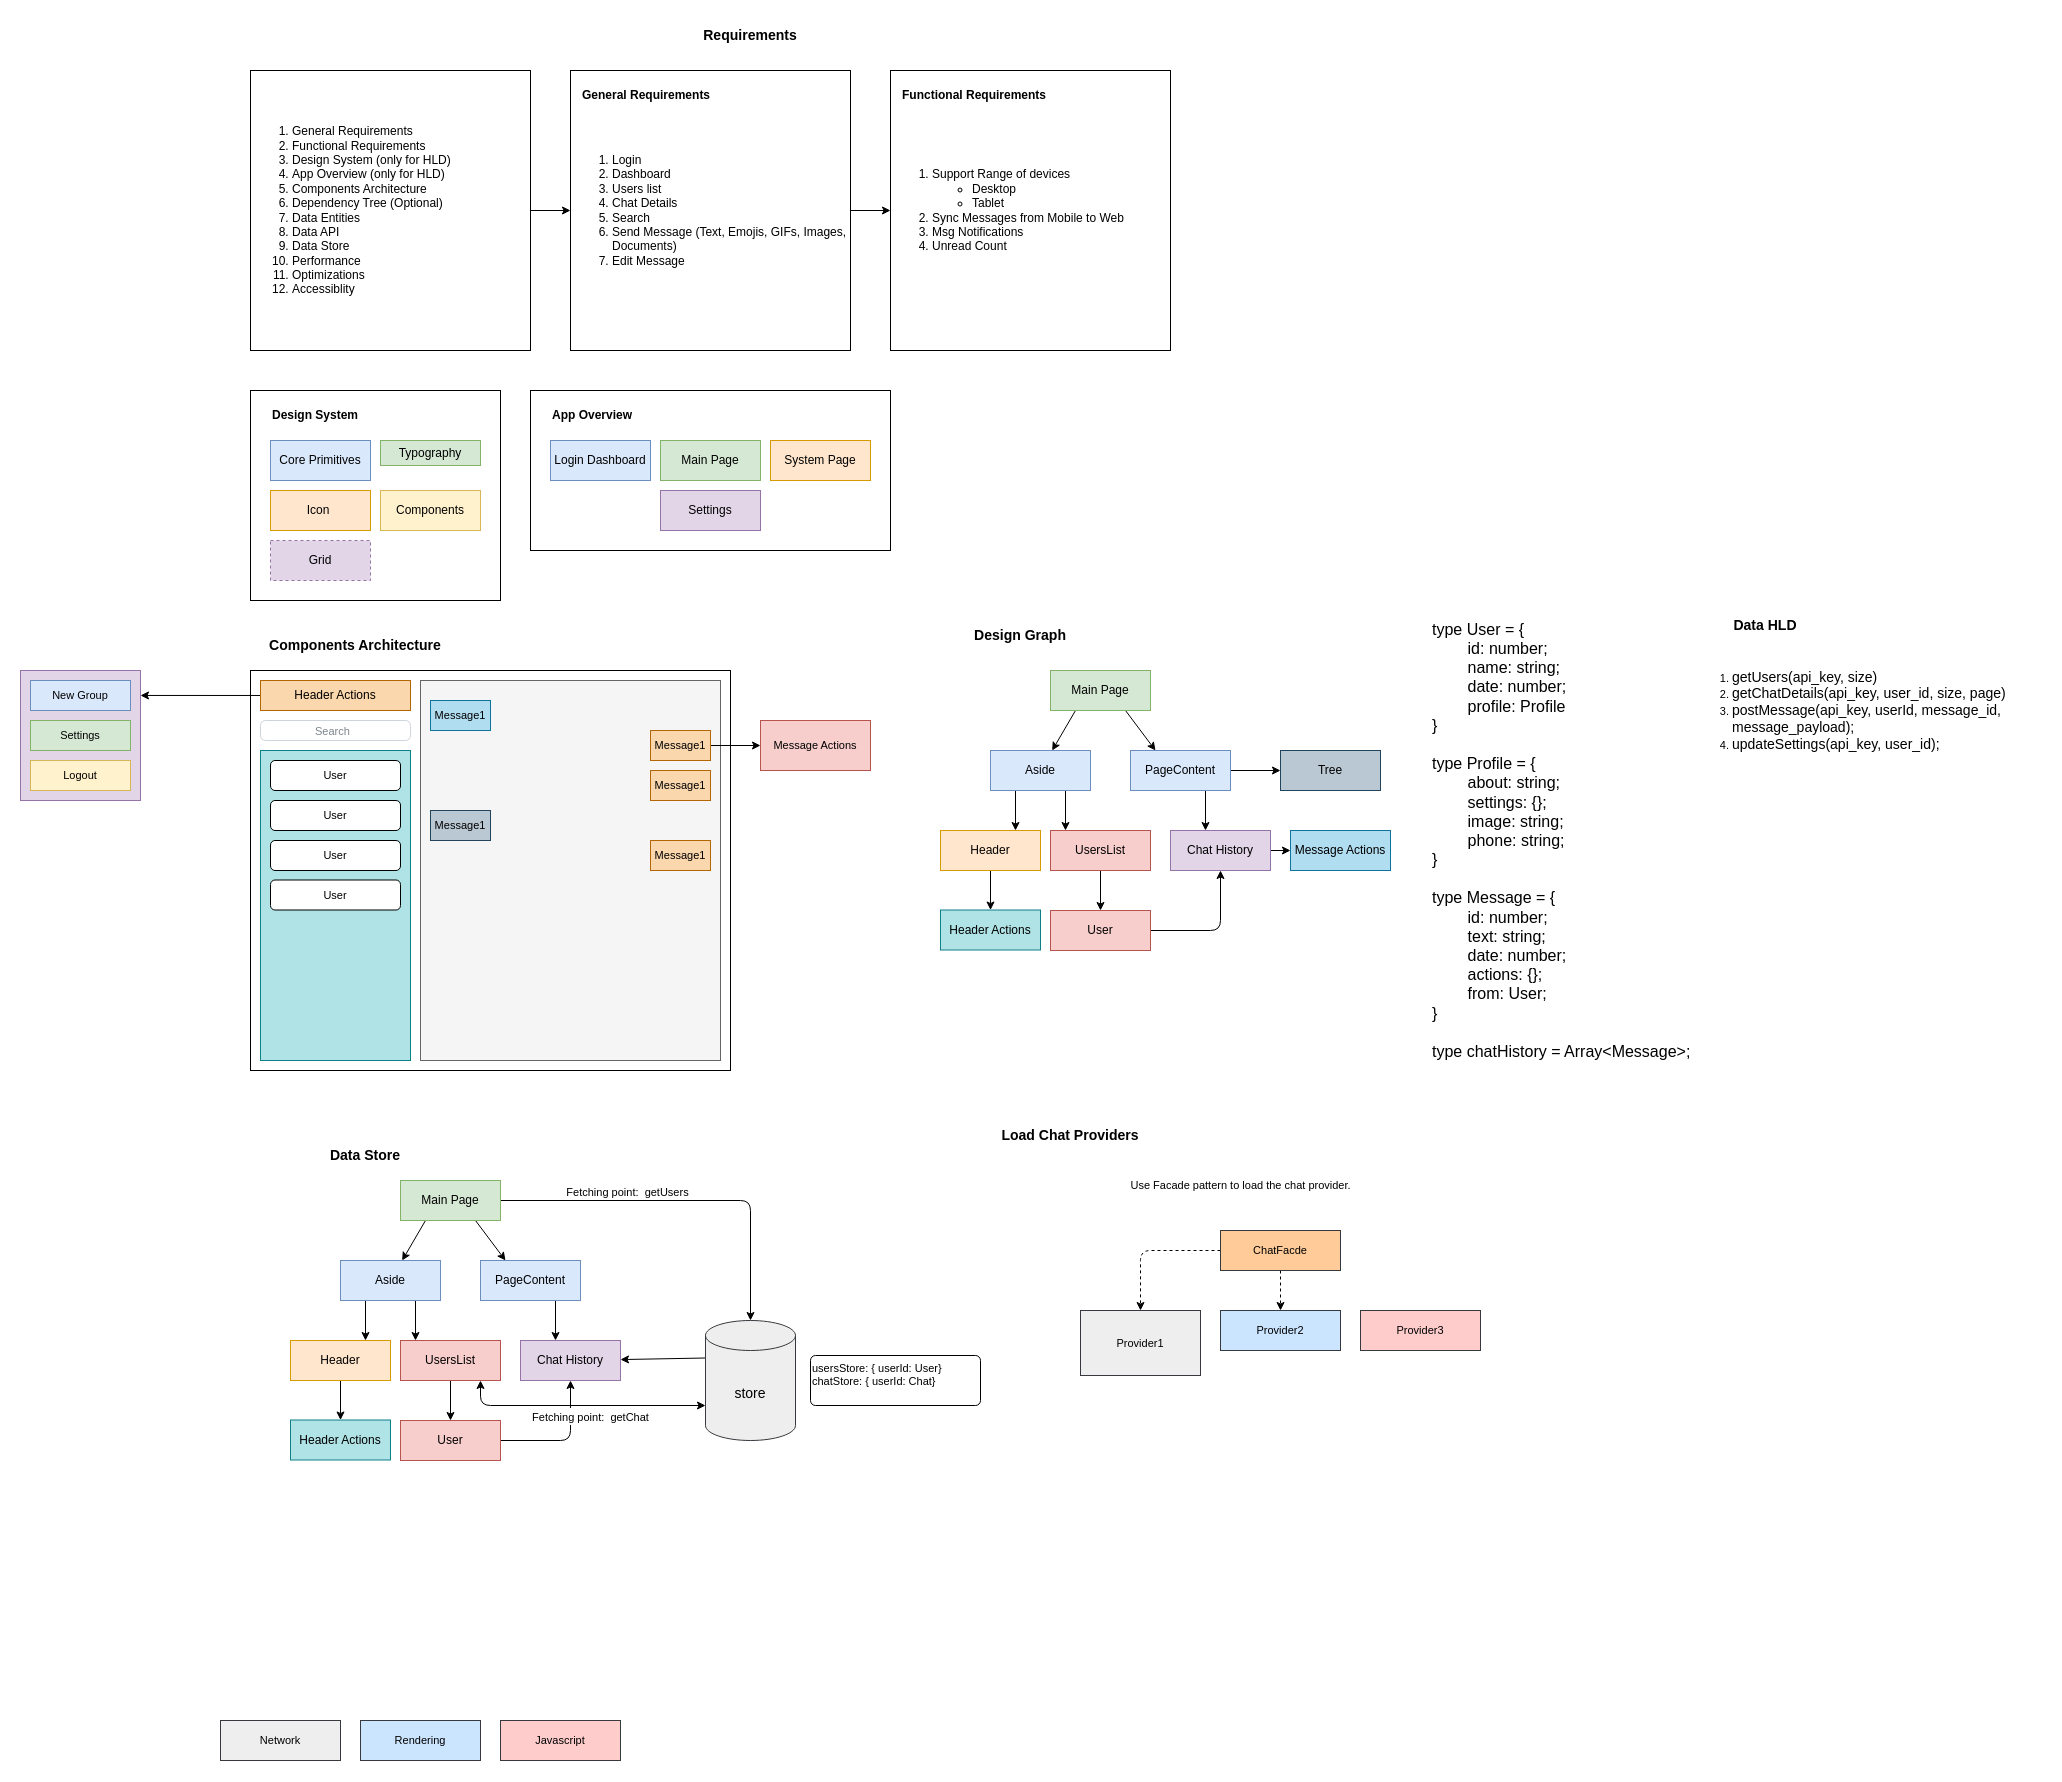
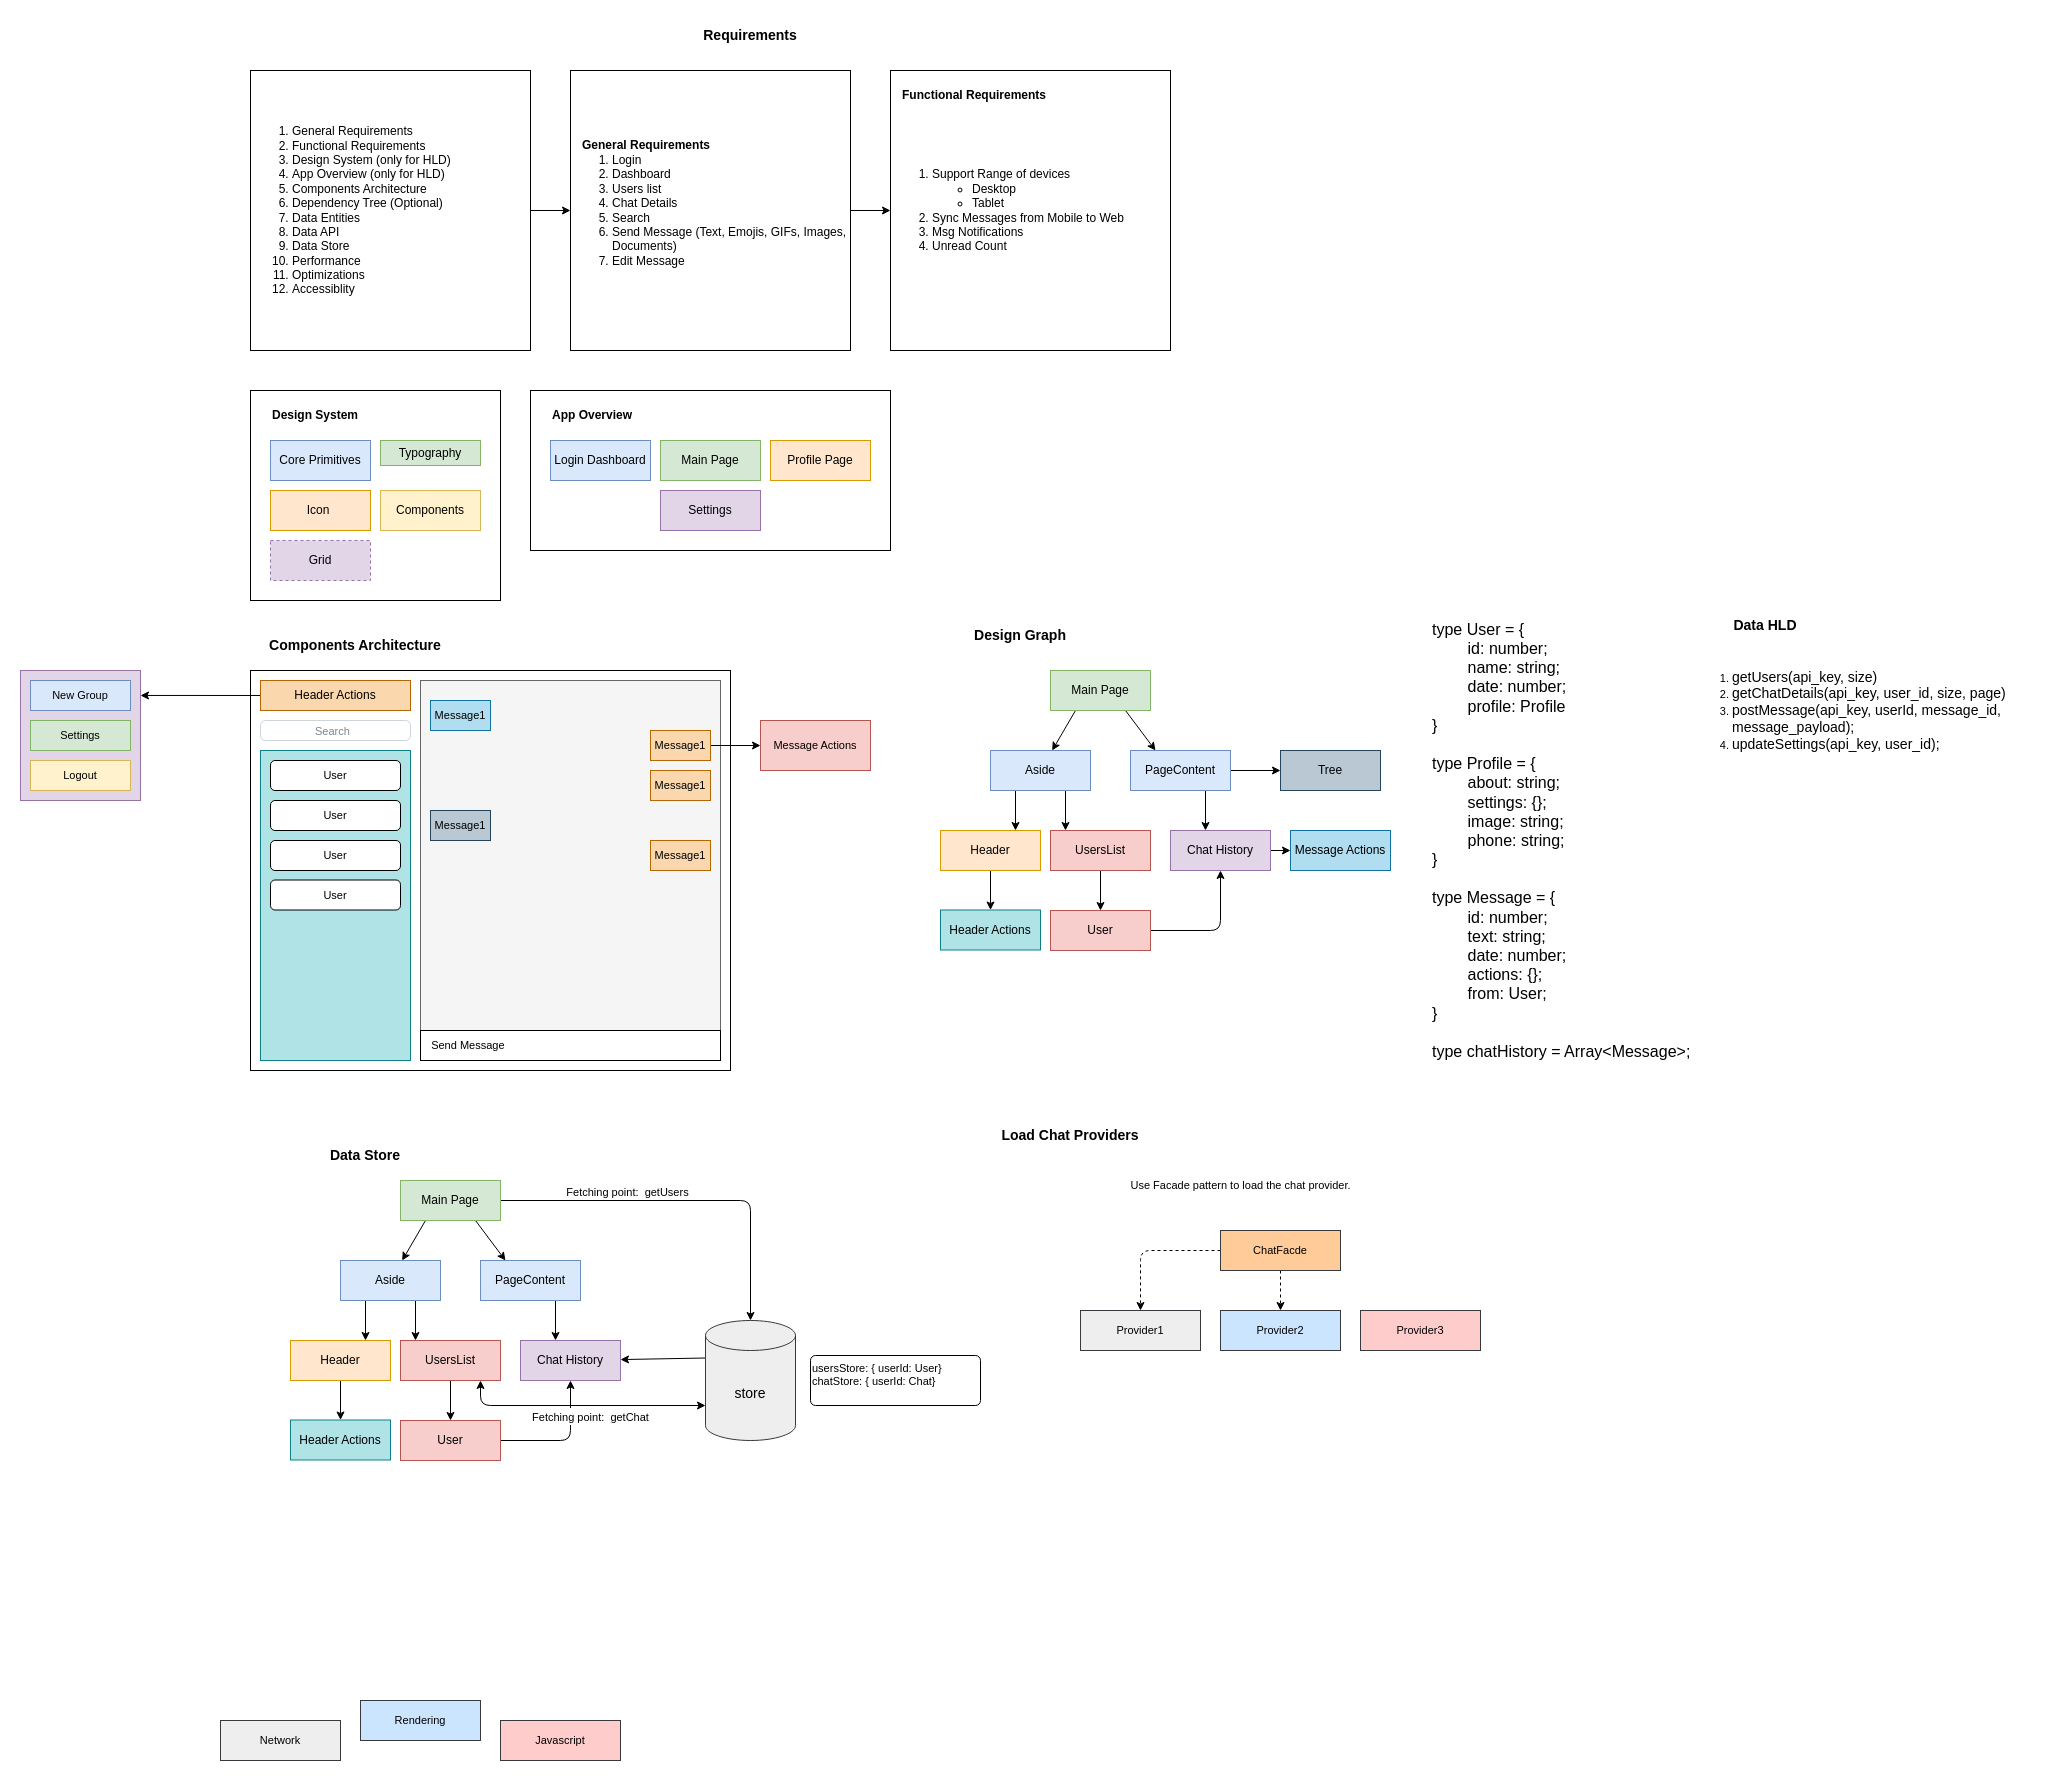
(686, 96) -> (686, 146)
(821, 461) -> (821, 461)
none -> (571, 1046)
(1141, 1343) -> (1141, 1331)
(421, 1741) -> (421, 1721)
